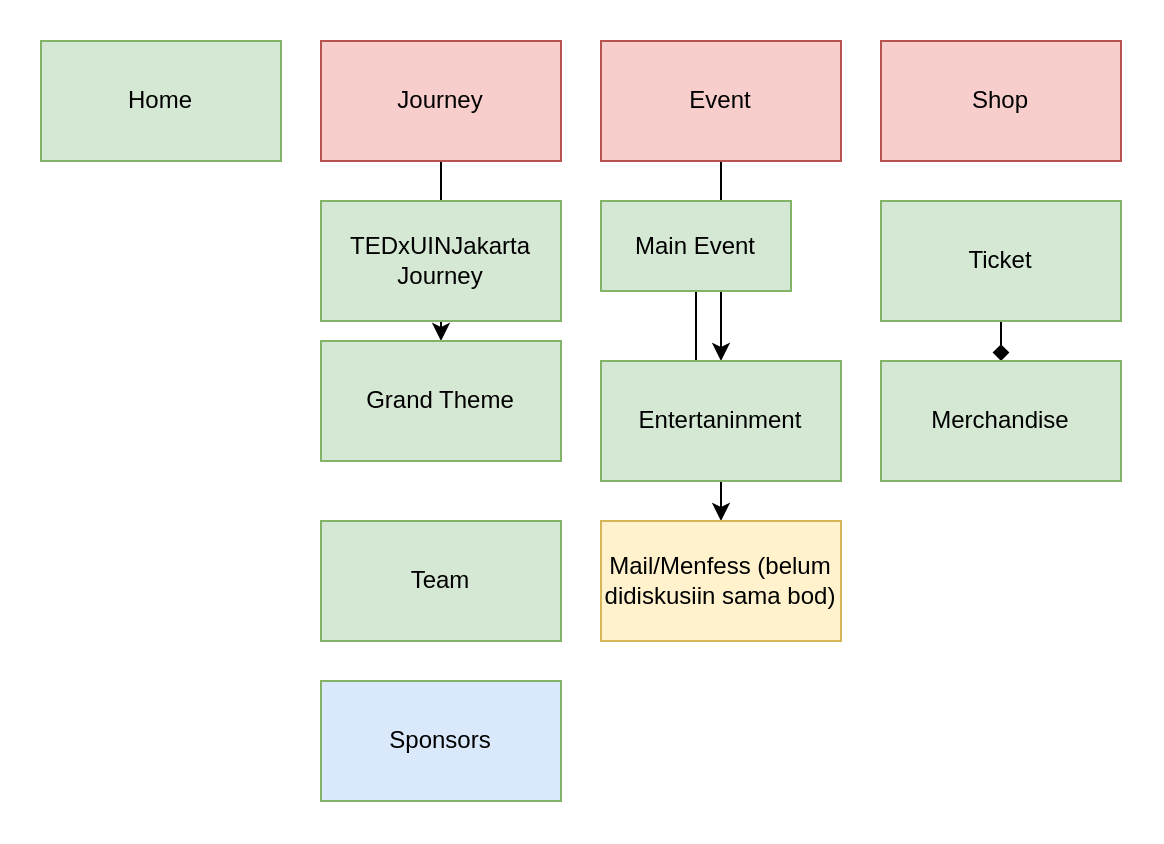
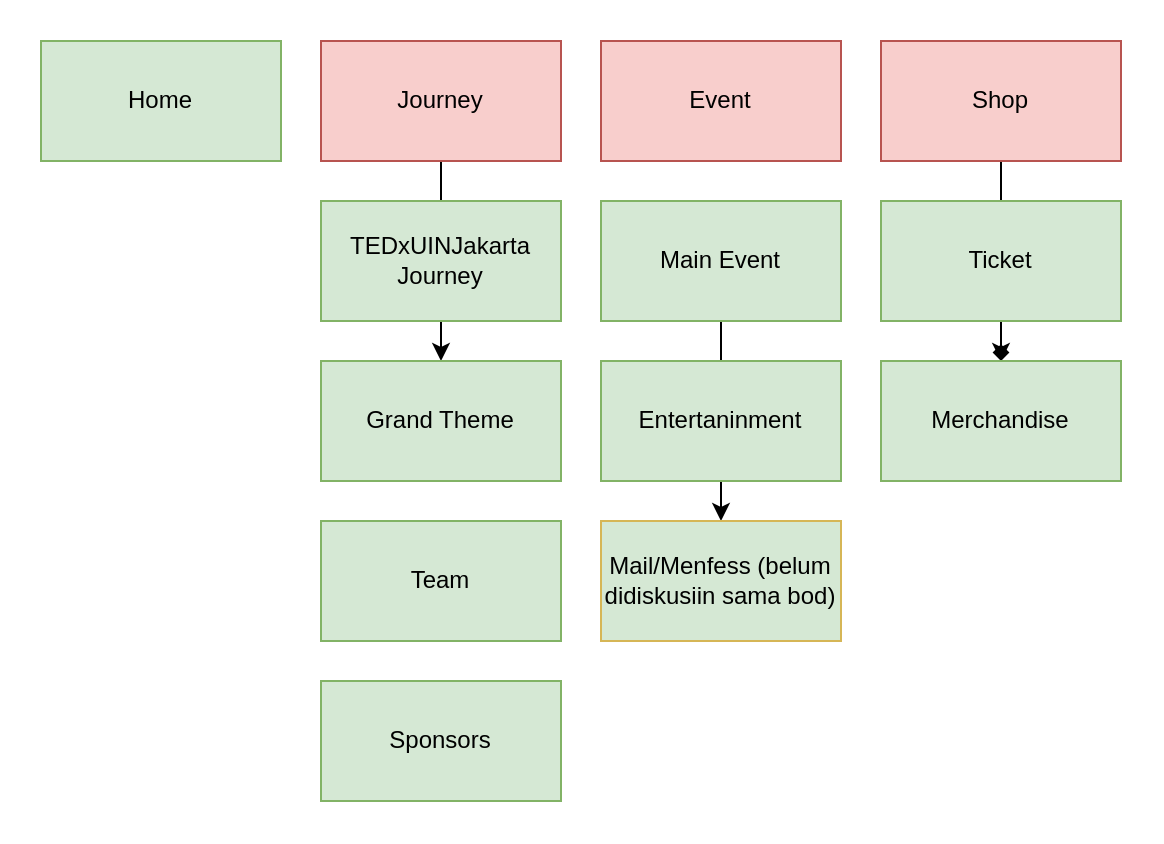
(721, 181) -> none
none -> (1001, 181)
(696, 246) -> (721, 261)
(441, 401) -> (441, 421)
(721, 581) -> (721, 581)
(441, 741) -> (441, 741)
